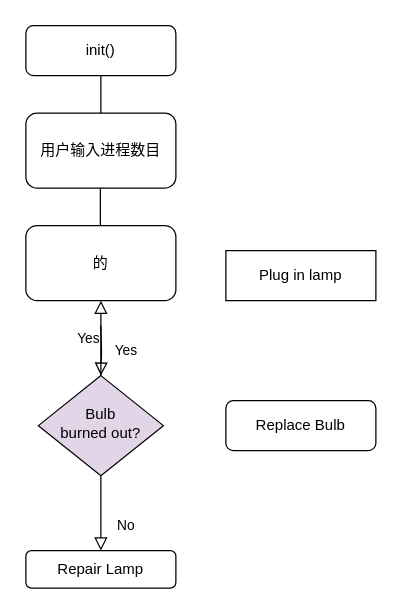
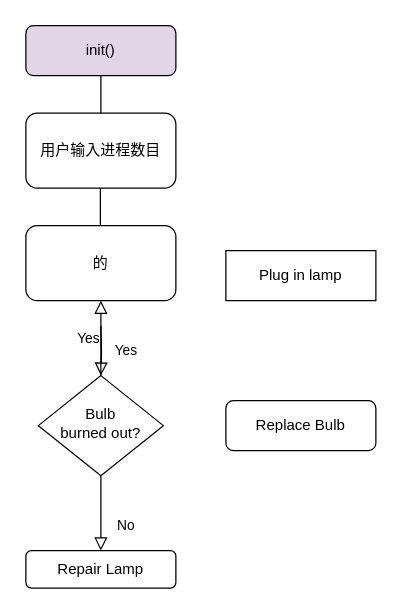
(101, 51) -> (101, 51)
(101, 426) -> (101, 426)
